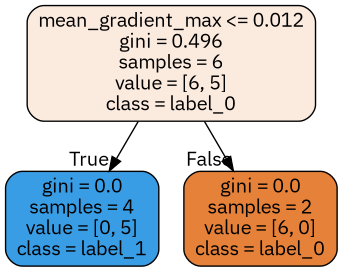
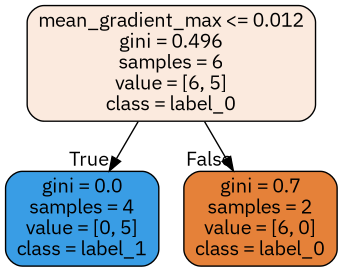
(261, 219) -> (261, 219)
